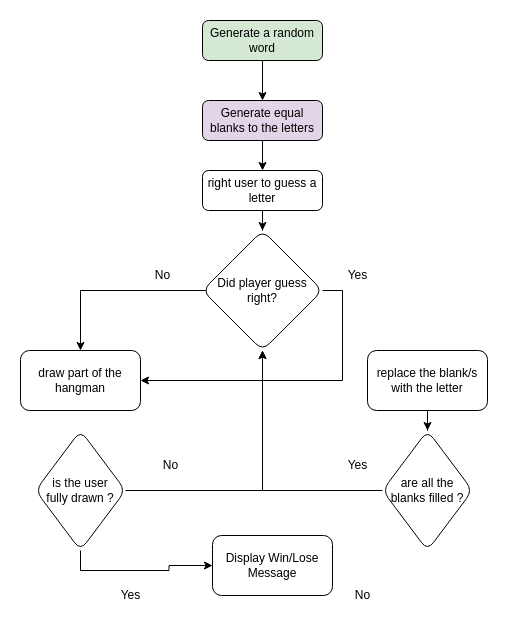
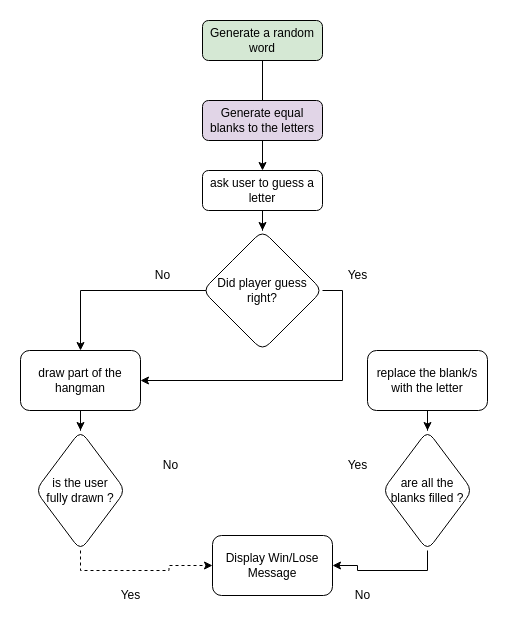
(263, 92) -> (263, 95)
(263, 191) -> (263, 191)
none -> (81, 425)
(193, 491) -> none
(324, 491) -> none
(136, 571) -> (136, 571)
none -> (392, 571)
